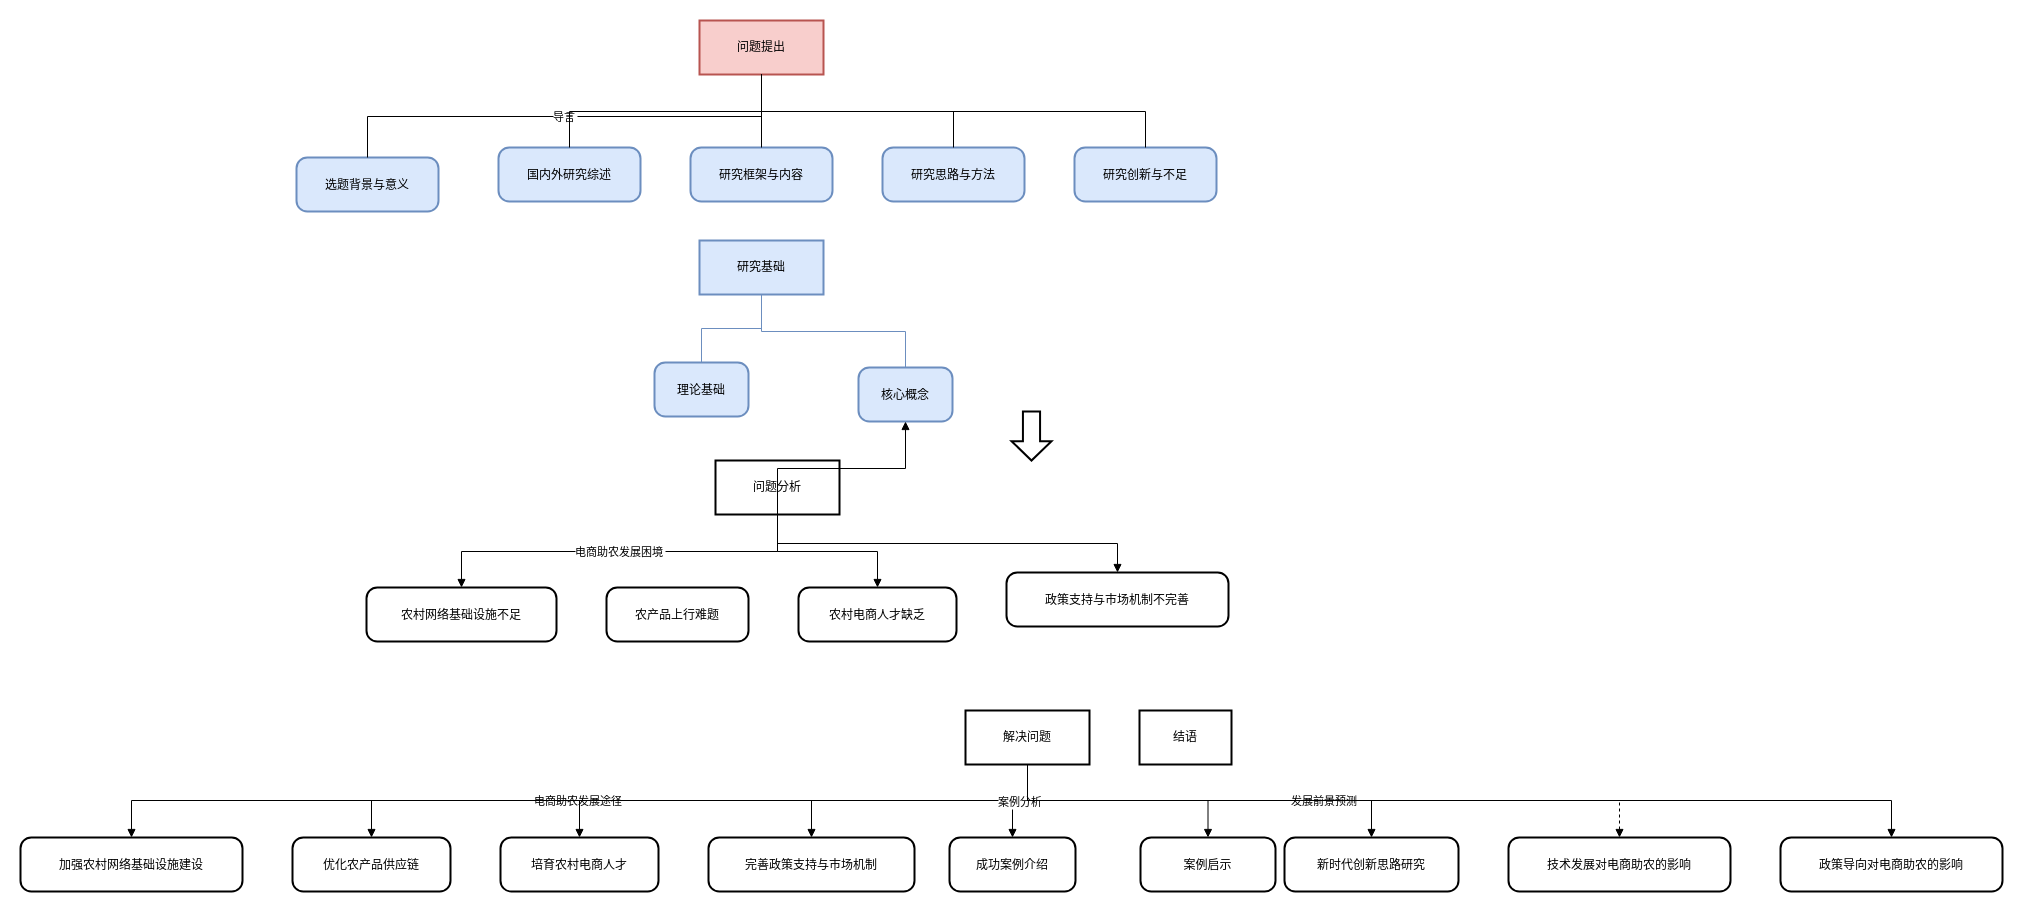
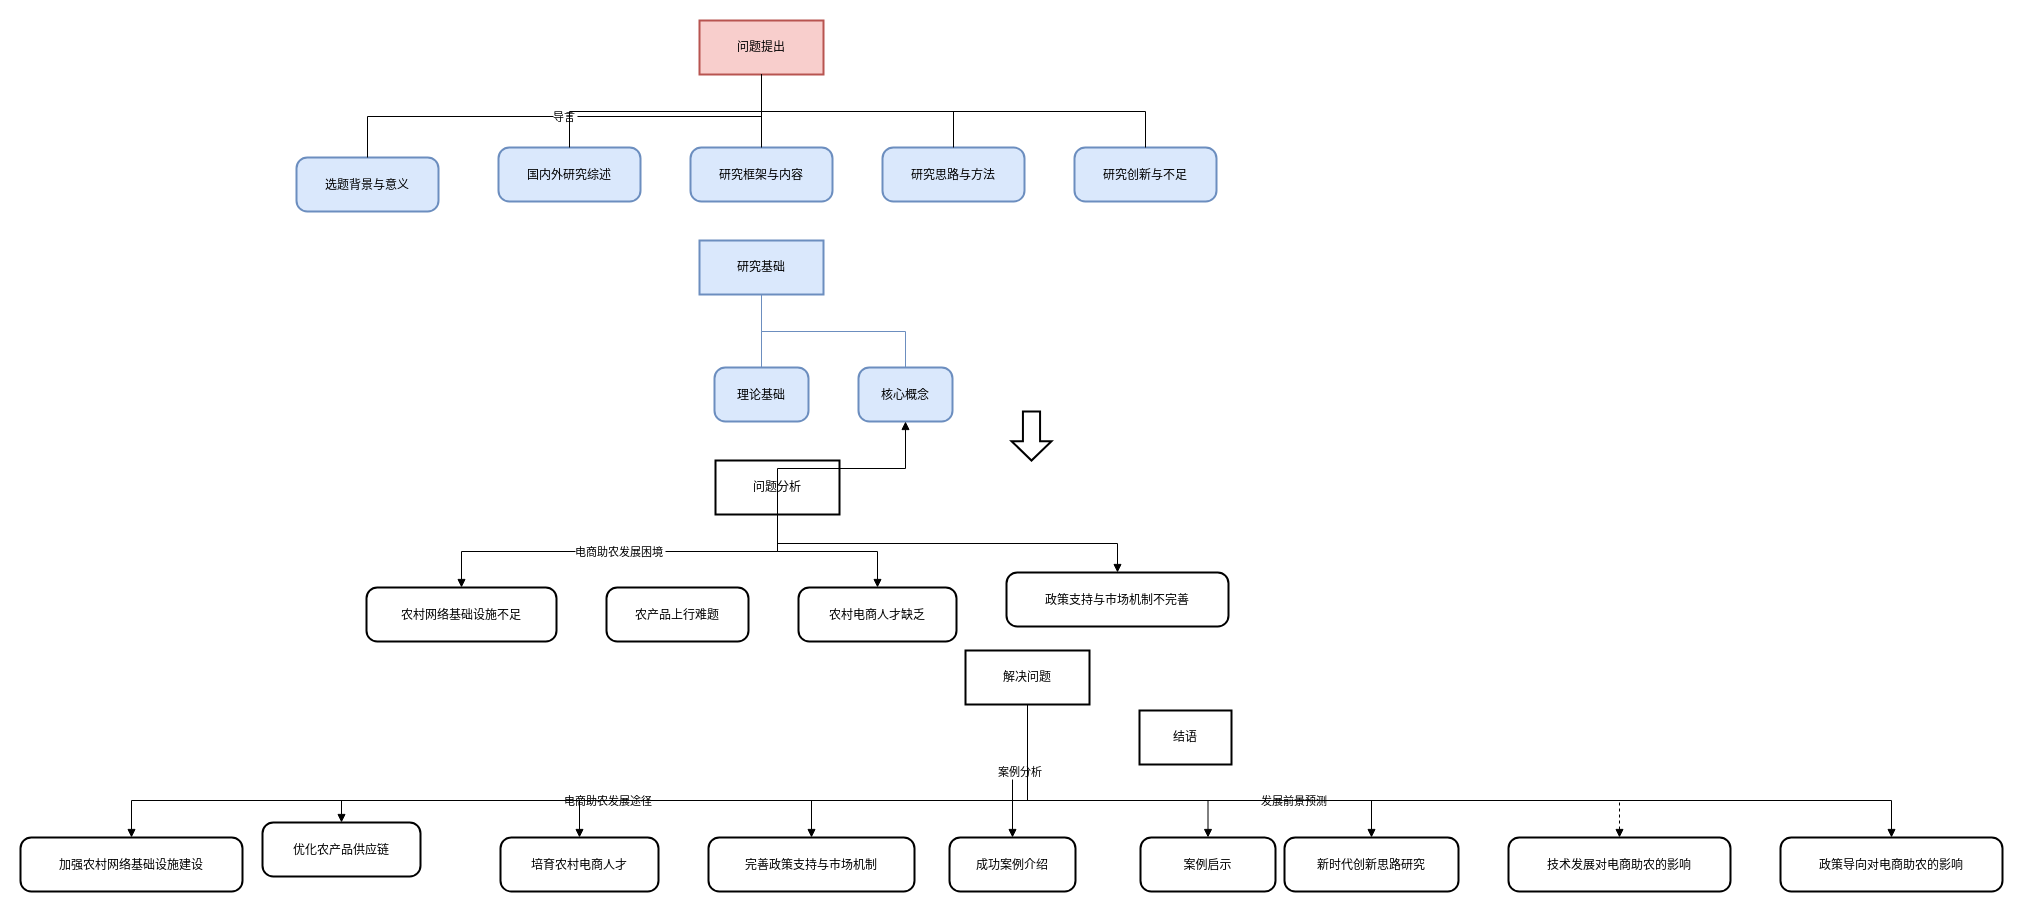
(702, 390) -> (762, 395)
(1028, 738) -> (1028, 678)
(372, 865) -> (342, 850)
